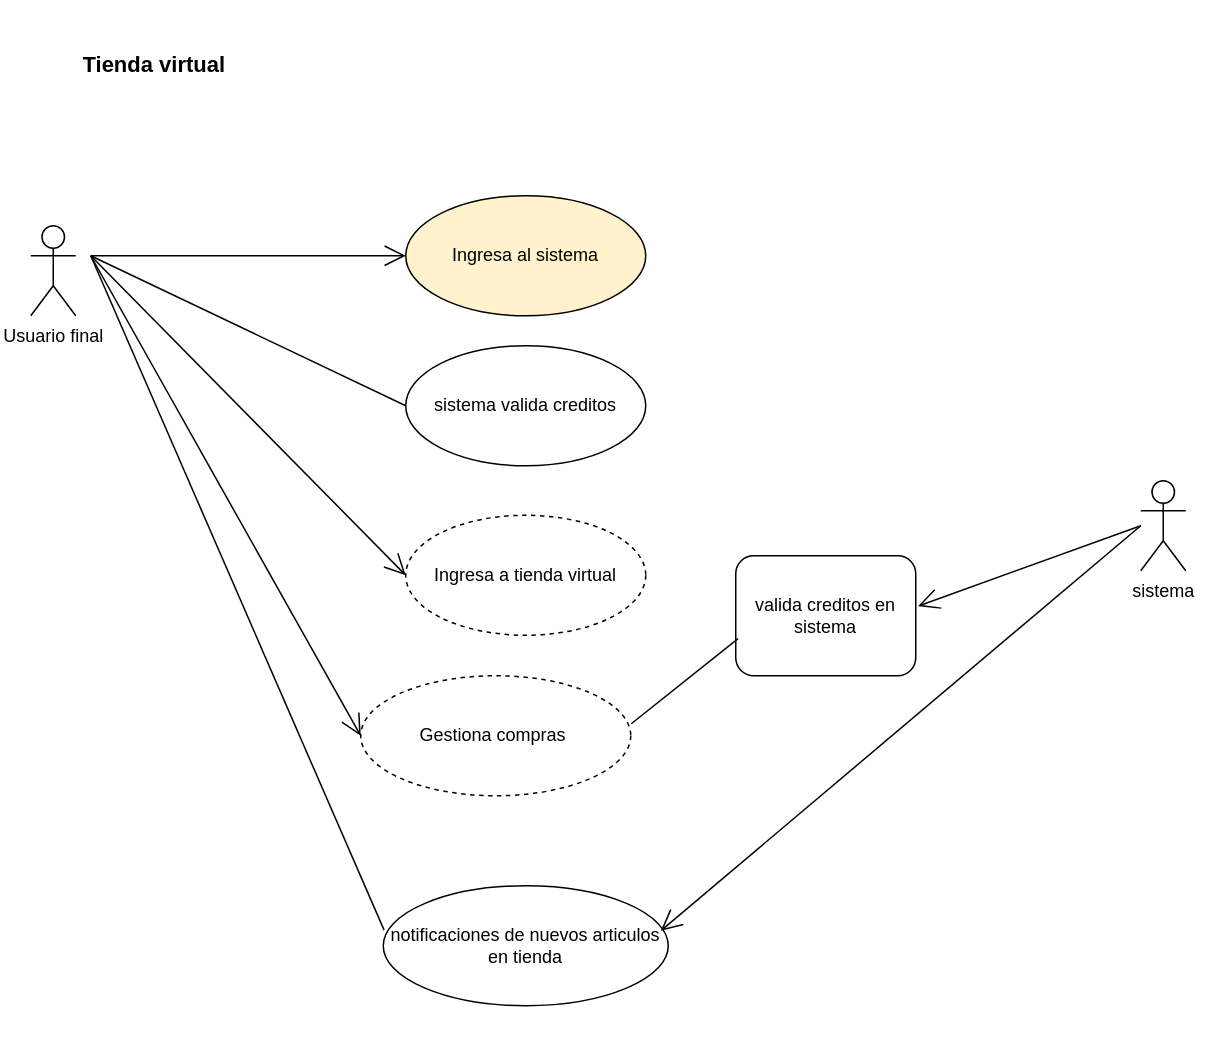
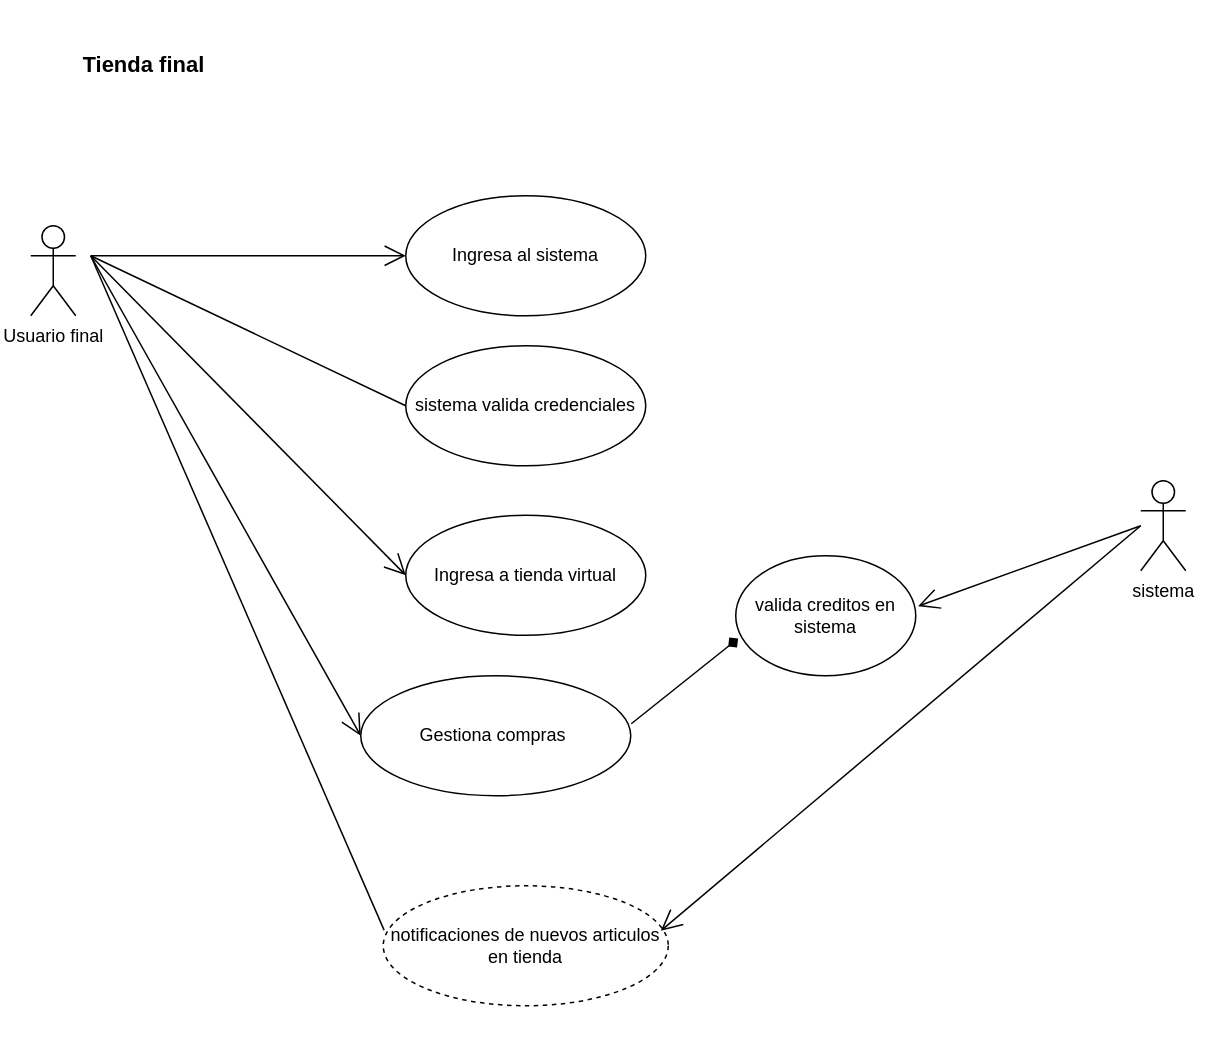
(144, 27) -> (134, 27)
(526, 256) -> (526, 256)
(526, 406) -> (526, 406)
(526, 575) -> (526, 575)
(826, 616) -> (826, 616)
(733, 643) -> (728, 646)
(496, 736) -> (496, 736)
(526, 946) -> (526, 946)
